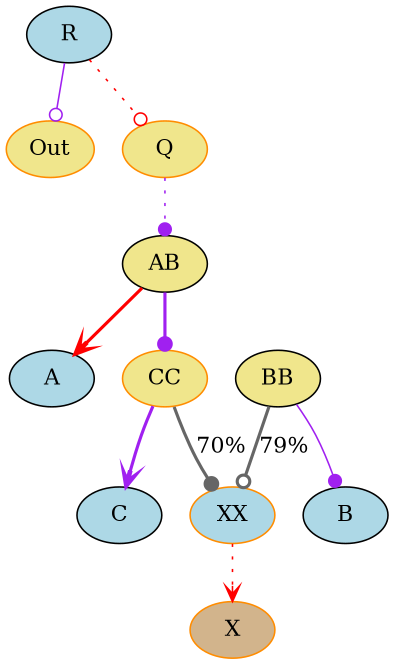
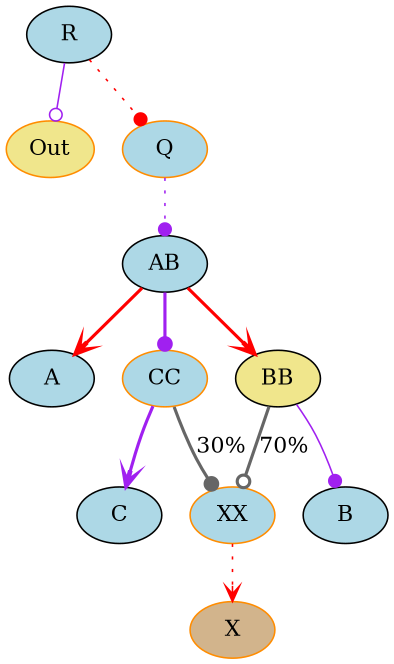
(113, 87) -> (113, 87)
(165, 149) -> (165, 149)
(165, 264) -> (165, 264)
none -> (216, 316)
(165, 379) -> (165, 379)
(221, 447) -> (221, 447)
(284, 447) -> (284, 447)
